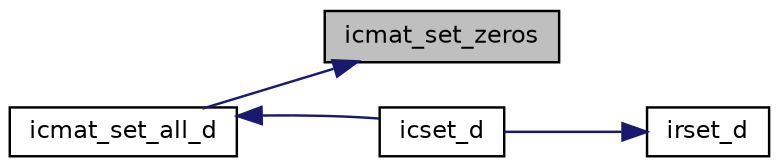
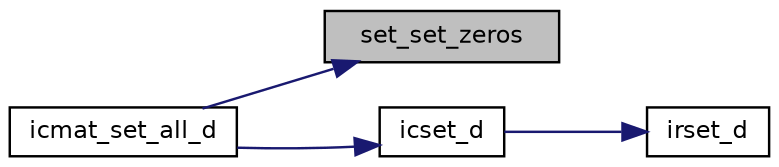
(442, 37) -> (442, 37)
(321, 116) -> (296, 148)
